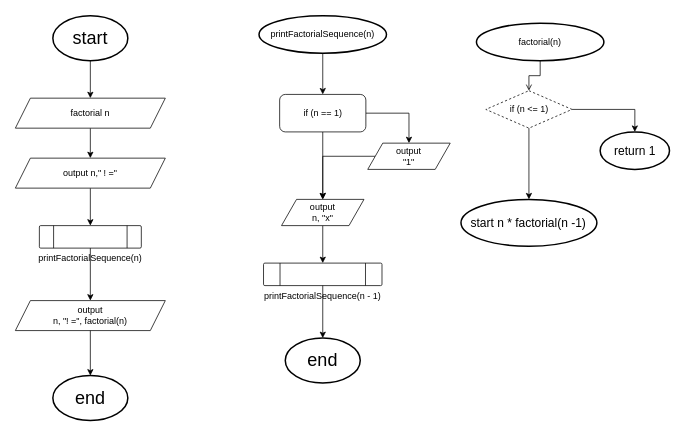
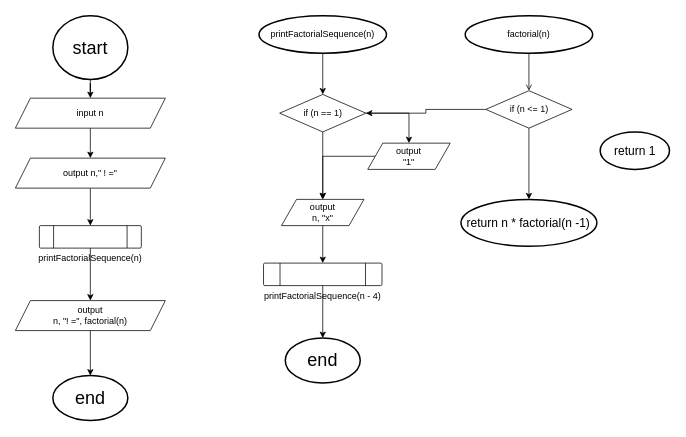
(90, 38) -> (90, 47)
(540, 42) -> (529, 34)
(529, 109) -> (529, 109)
(605, 109) -> (447, 109)
(90, 113) -> (90, 113)
(323, 113) -> (323, 113)
(529, 222) -> (529, 222)
(323, 301) -> (323, 301)
